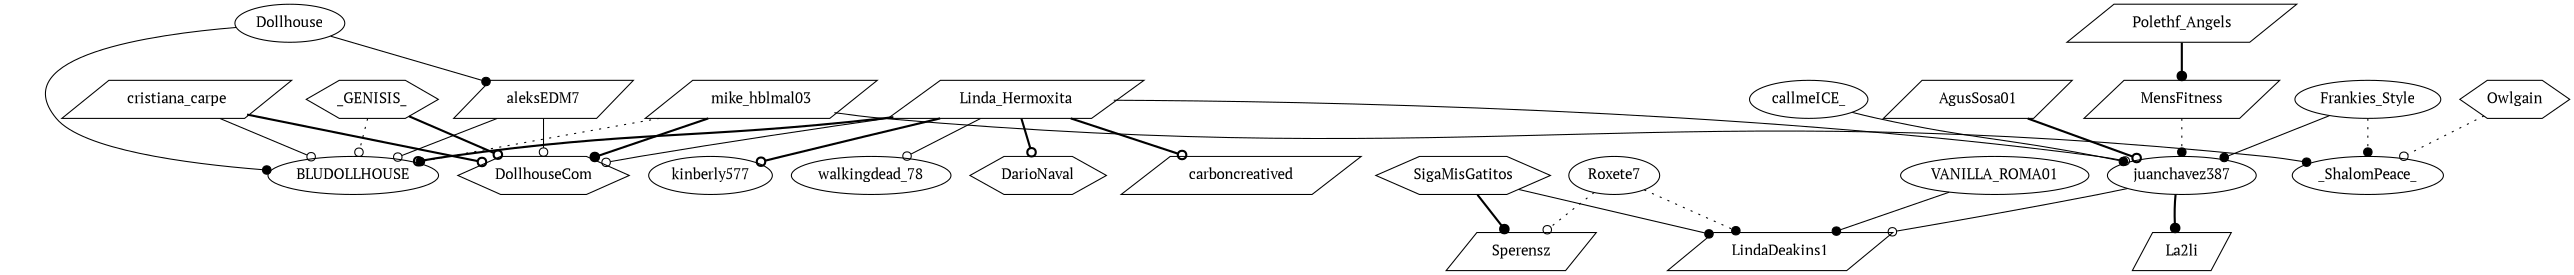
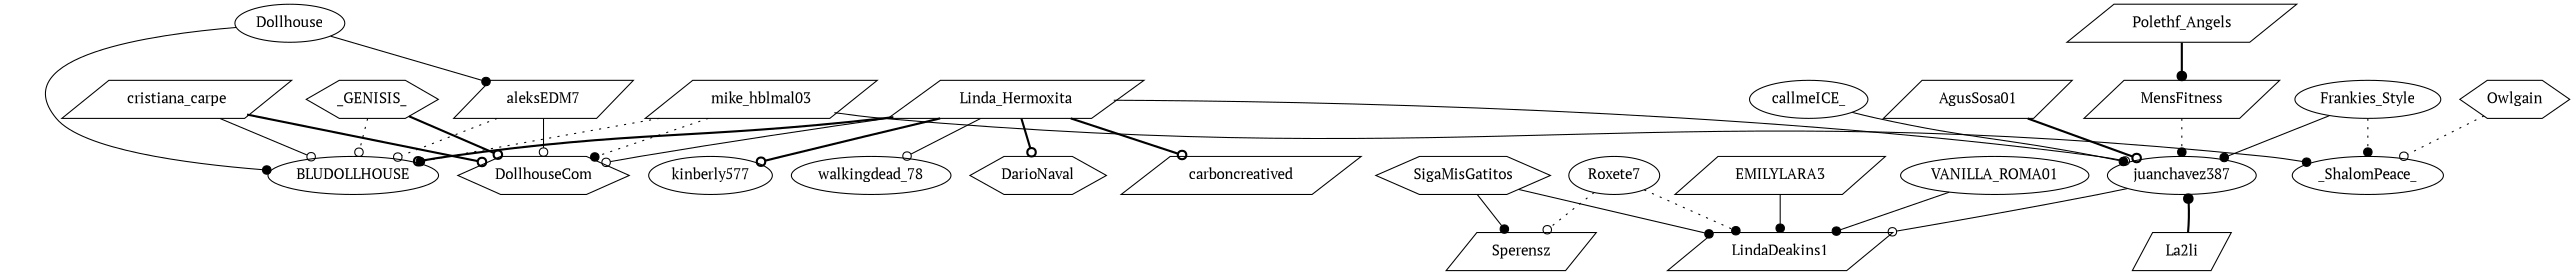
(445, 139) -> (445, 139)
(632, 144) -> (632, 144)
none -> (1780, 175)
(2175, 209) -> (2189, 218)
(1490, 210) -> (1490, 210)
